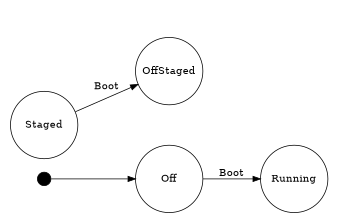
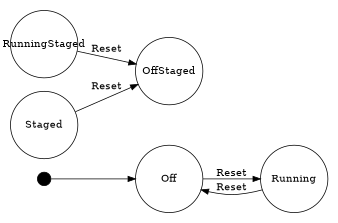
none -> (44, 44)
(107, 86) -> (107, 86)
(232, 173) -> (232, 173)
none -> (236, 195)
